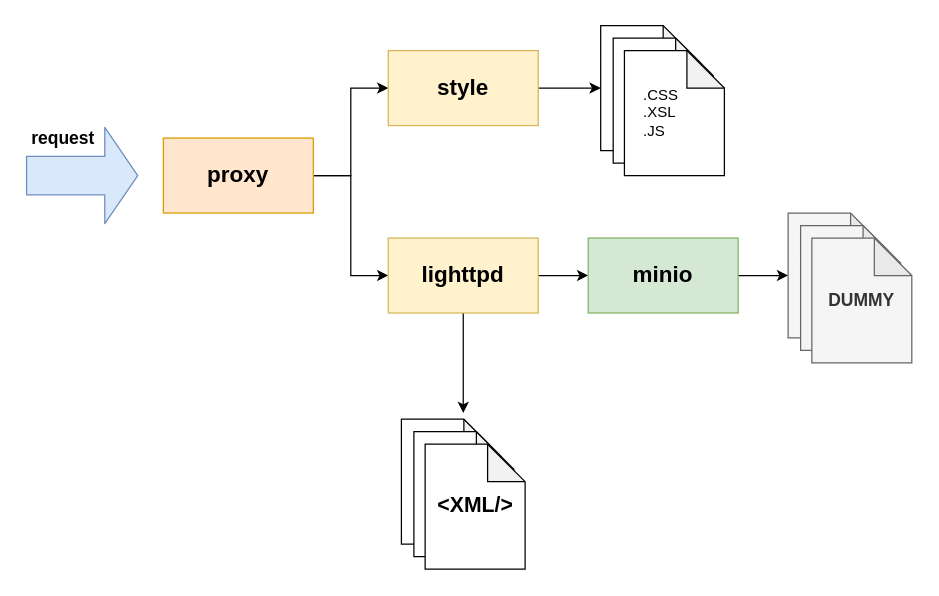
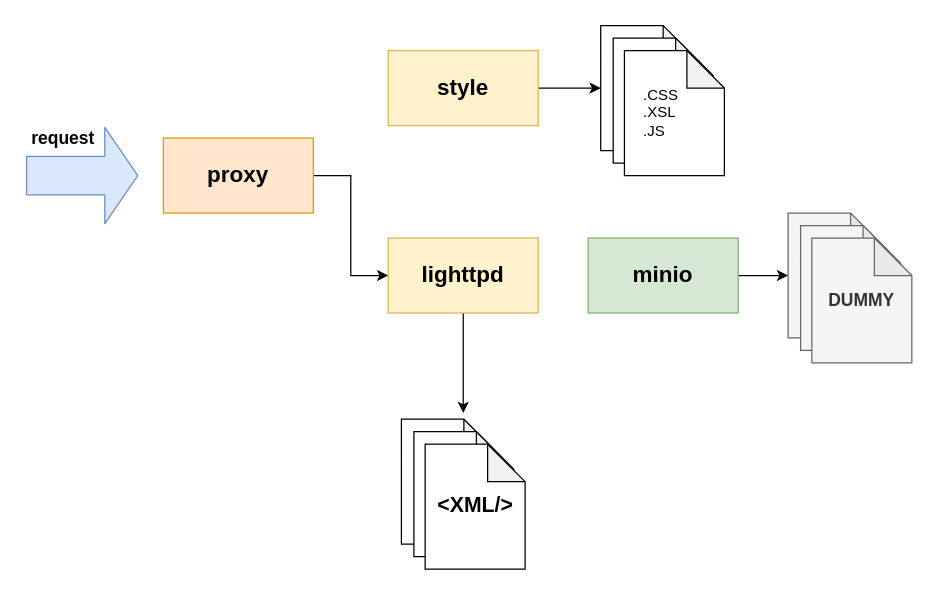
(351, 116) -> none
(559, 276) -> none
